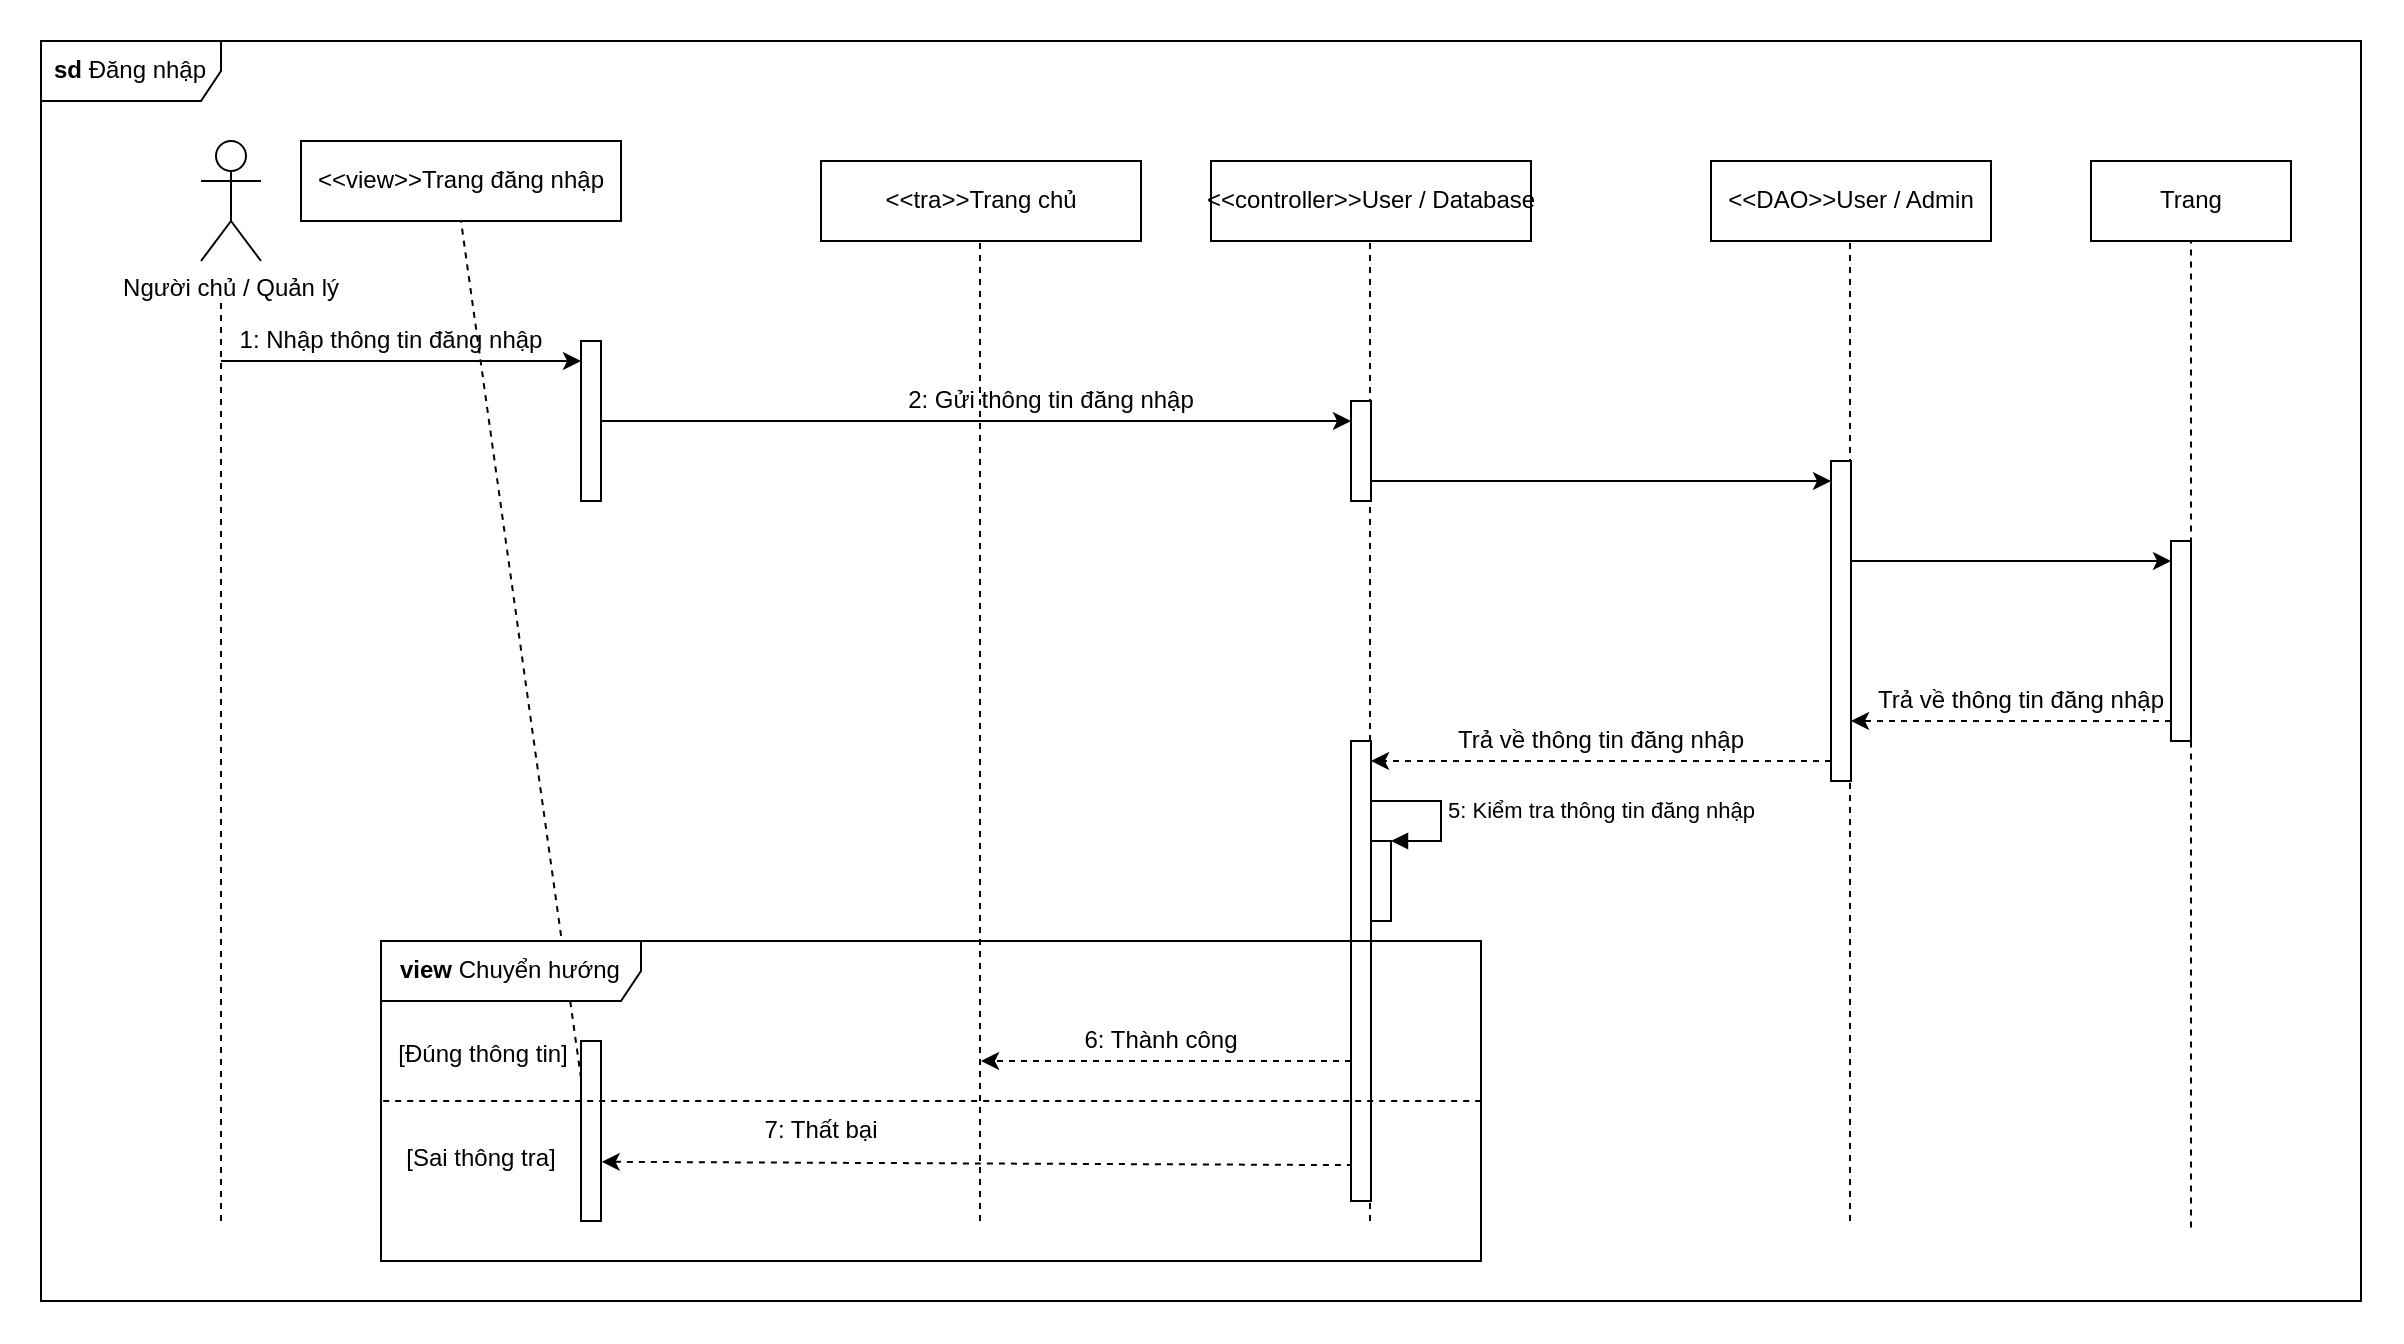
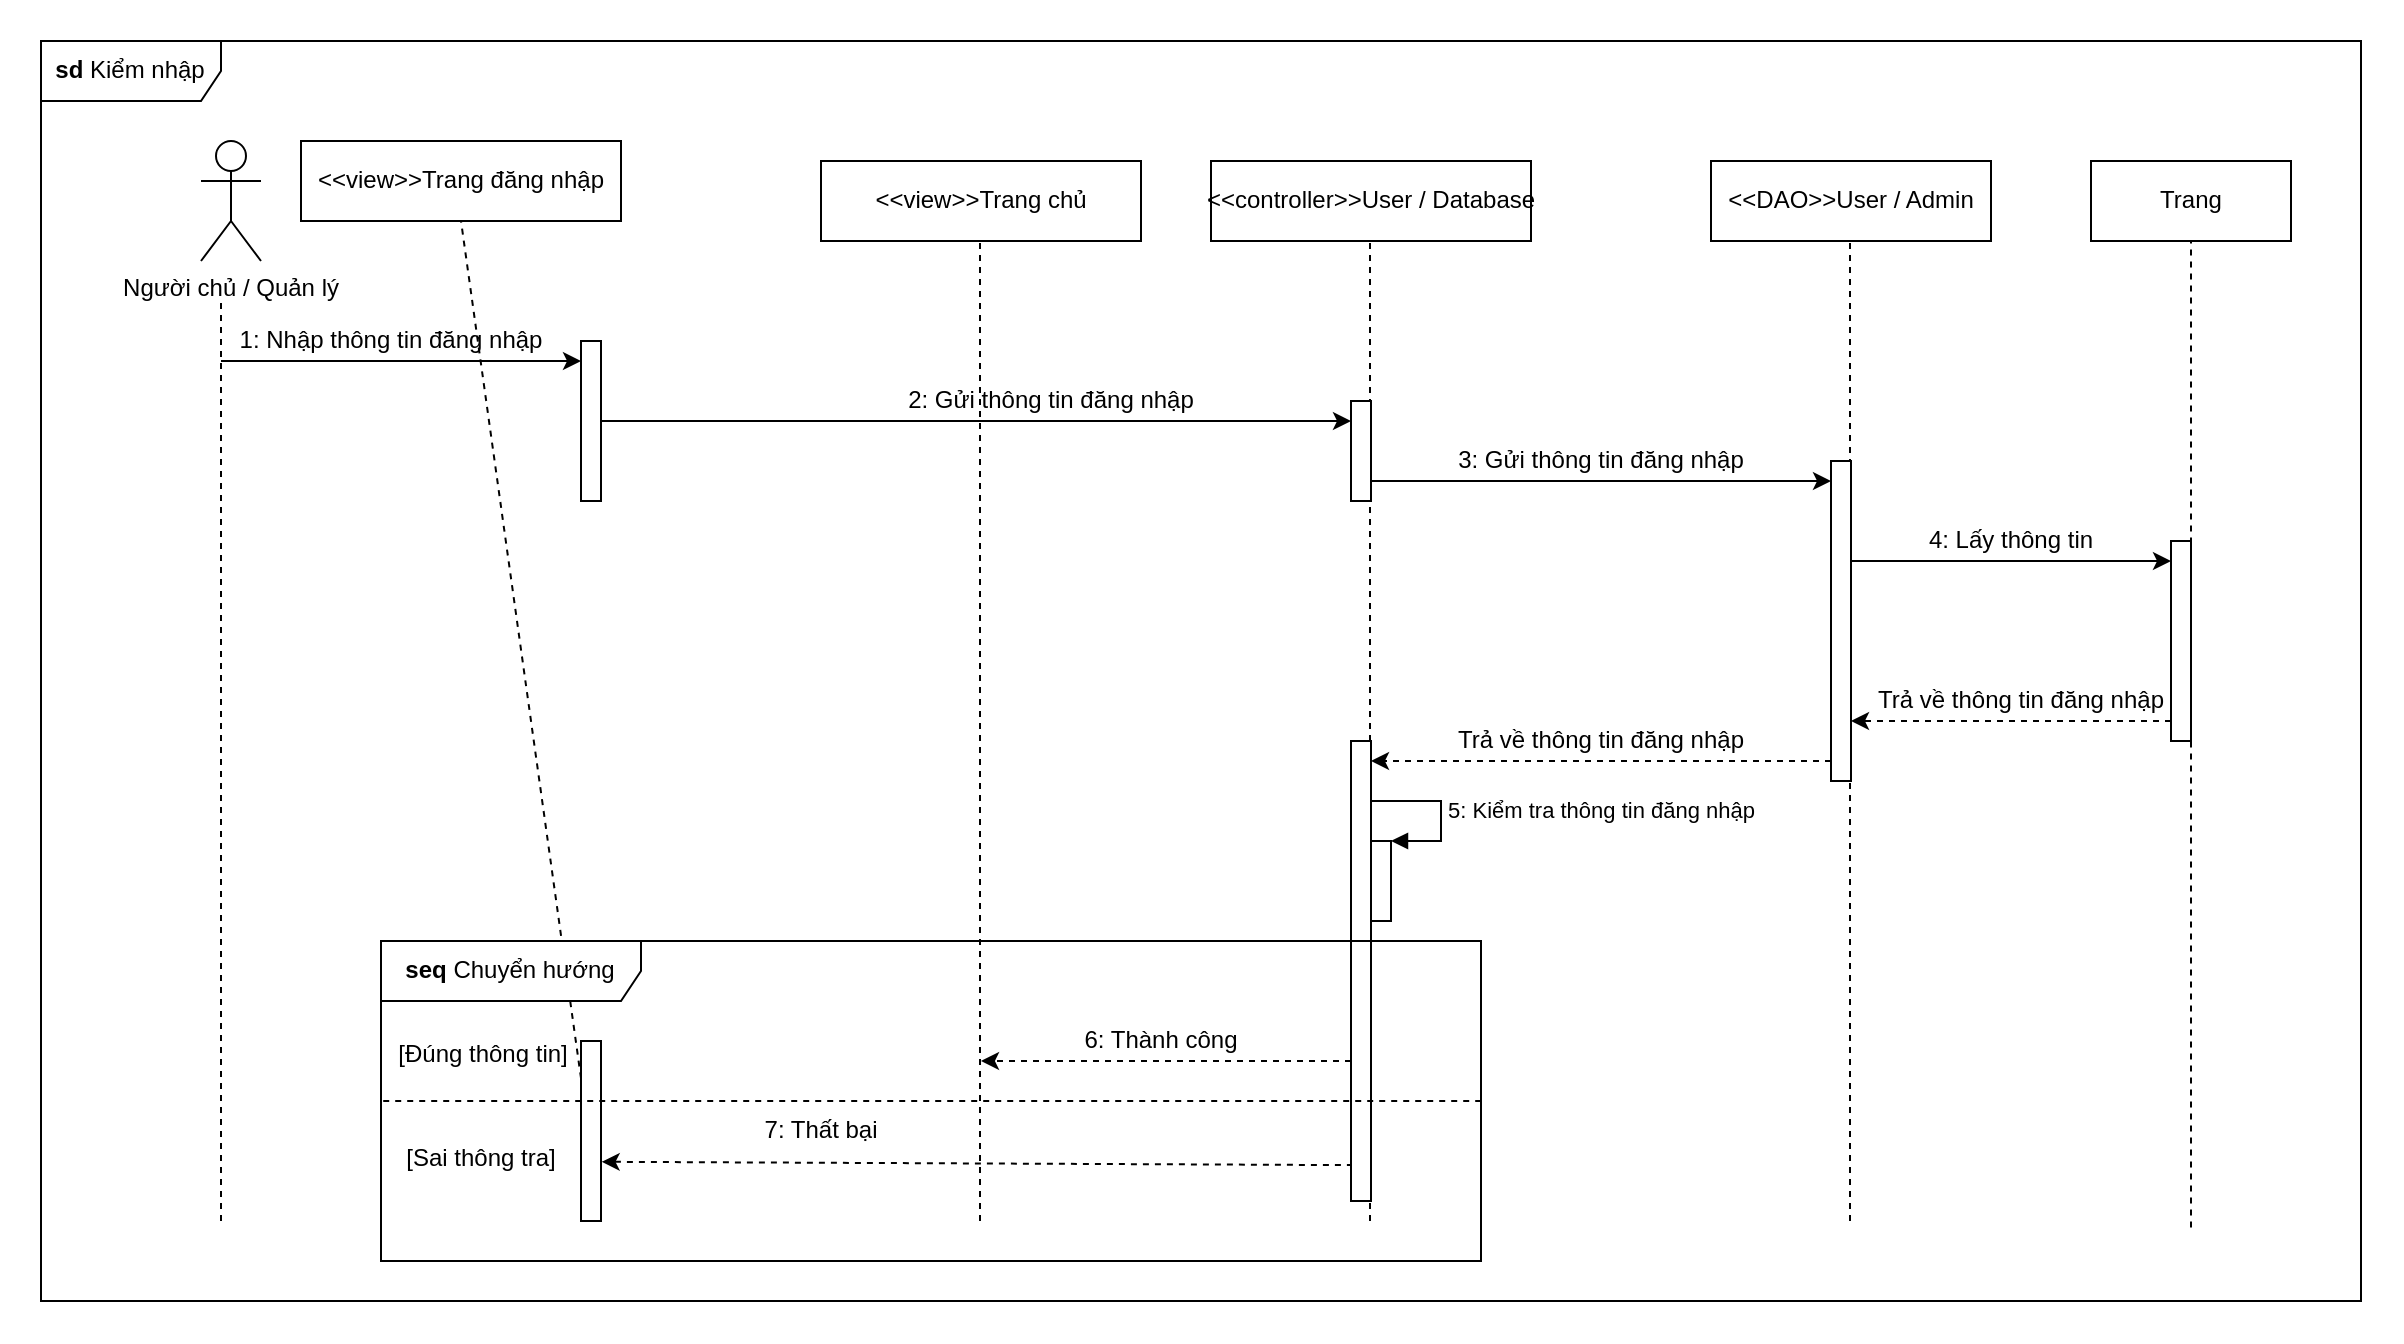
(131, 71) -> (131, 71)
(982, 201) -> (982, 201)
none -> (1601, 461)
none -> (2011, 541)
(511, 971) -> (511, 971)
